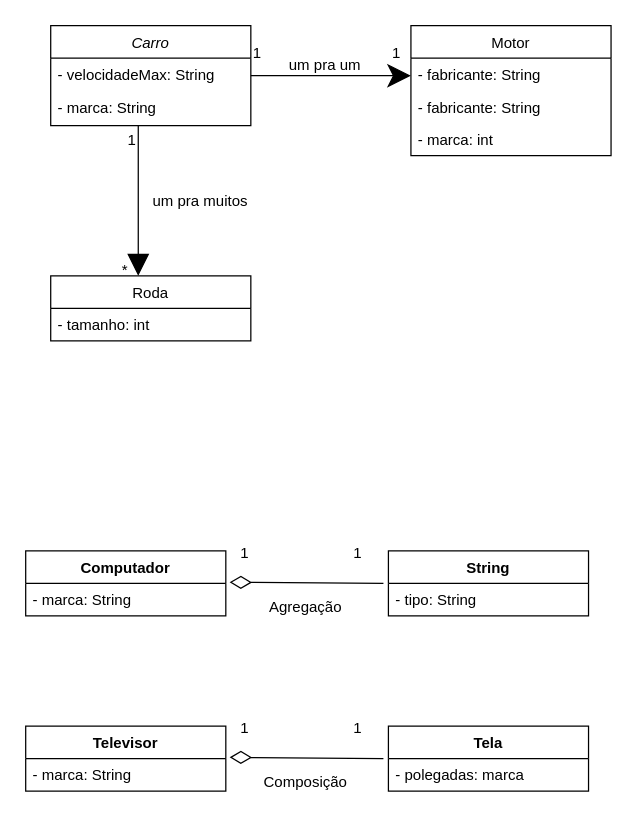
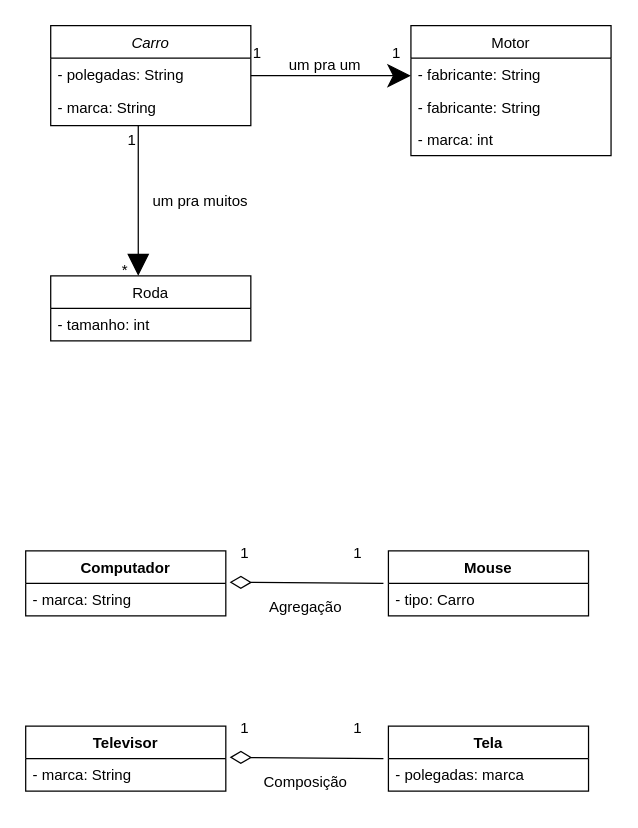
(142, 75) -> (128, 75)
(488, 568) -> (488, 568)
(445, 601) -> (442, 601)
